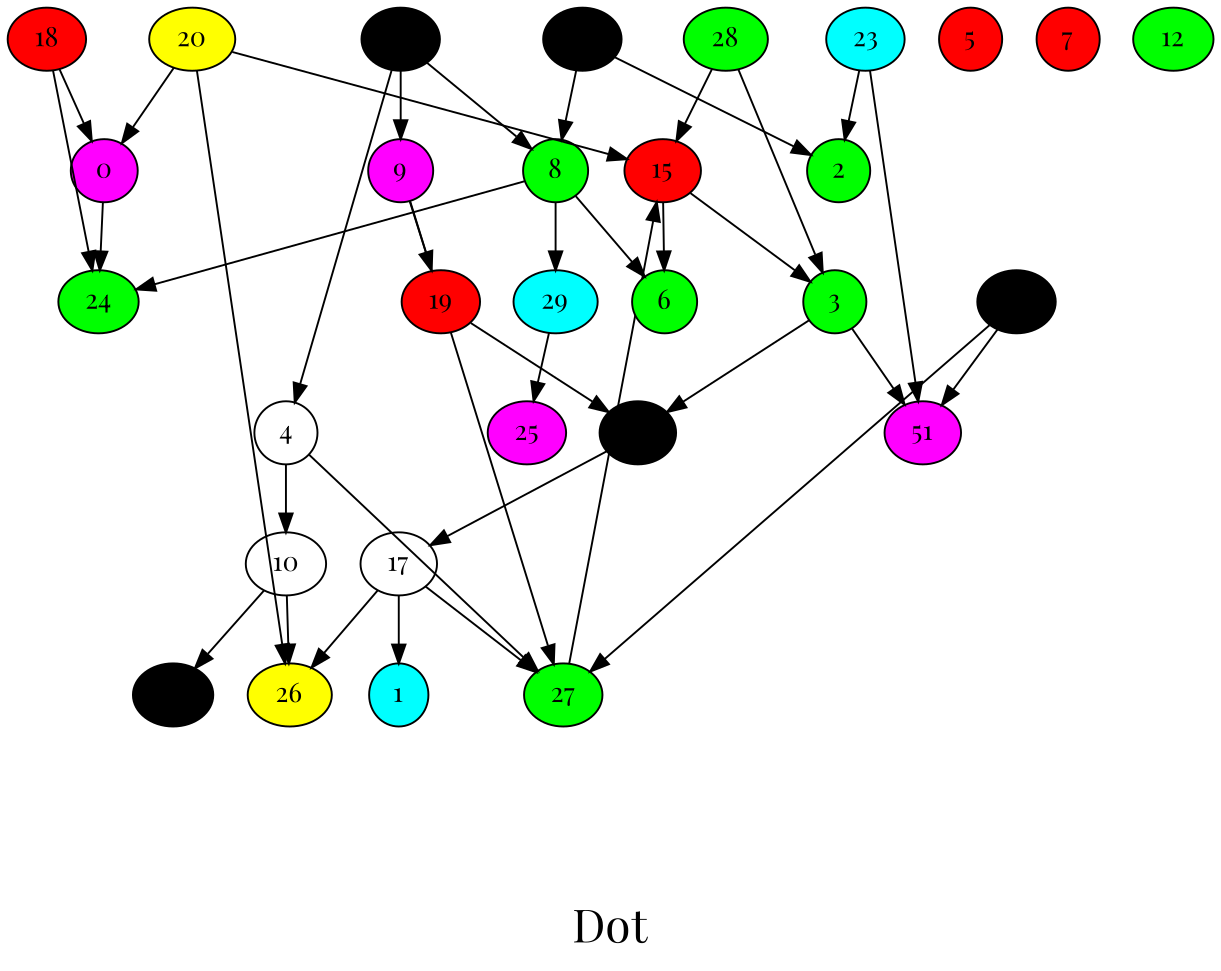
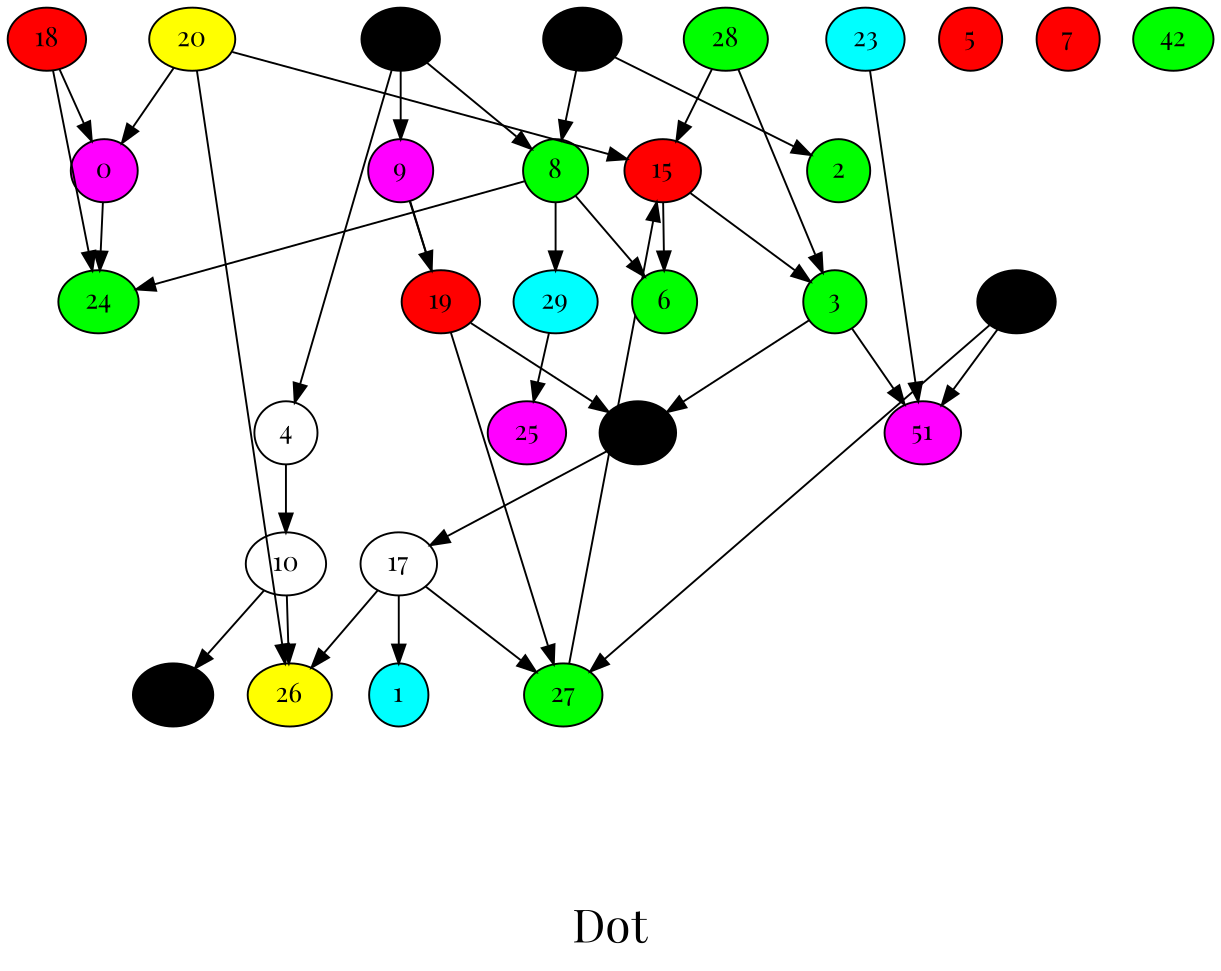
(1173, 39) -> (1173, 39)
(854, 96) -> none
(416, 556) -> none
